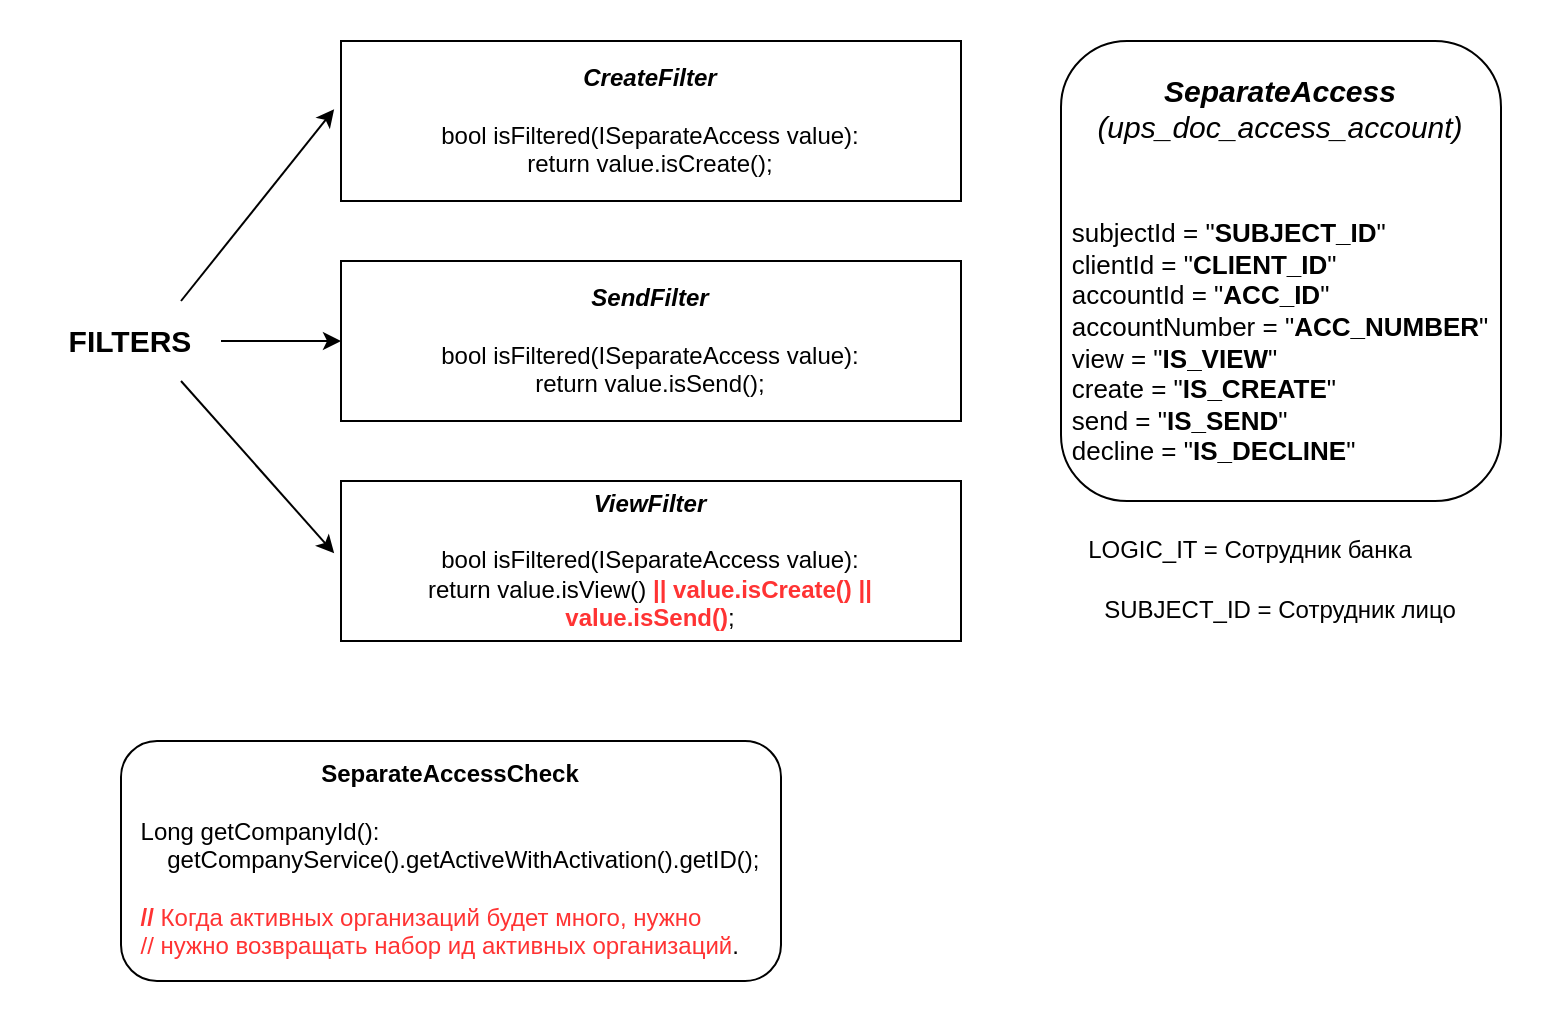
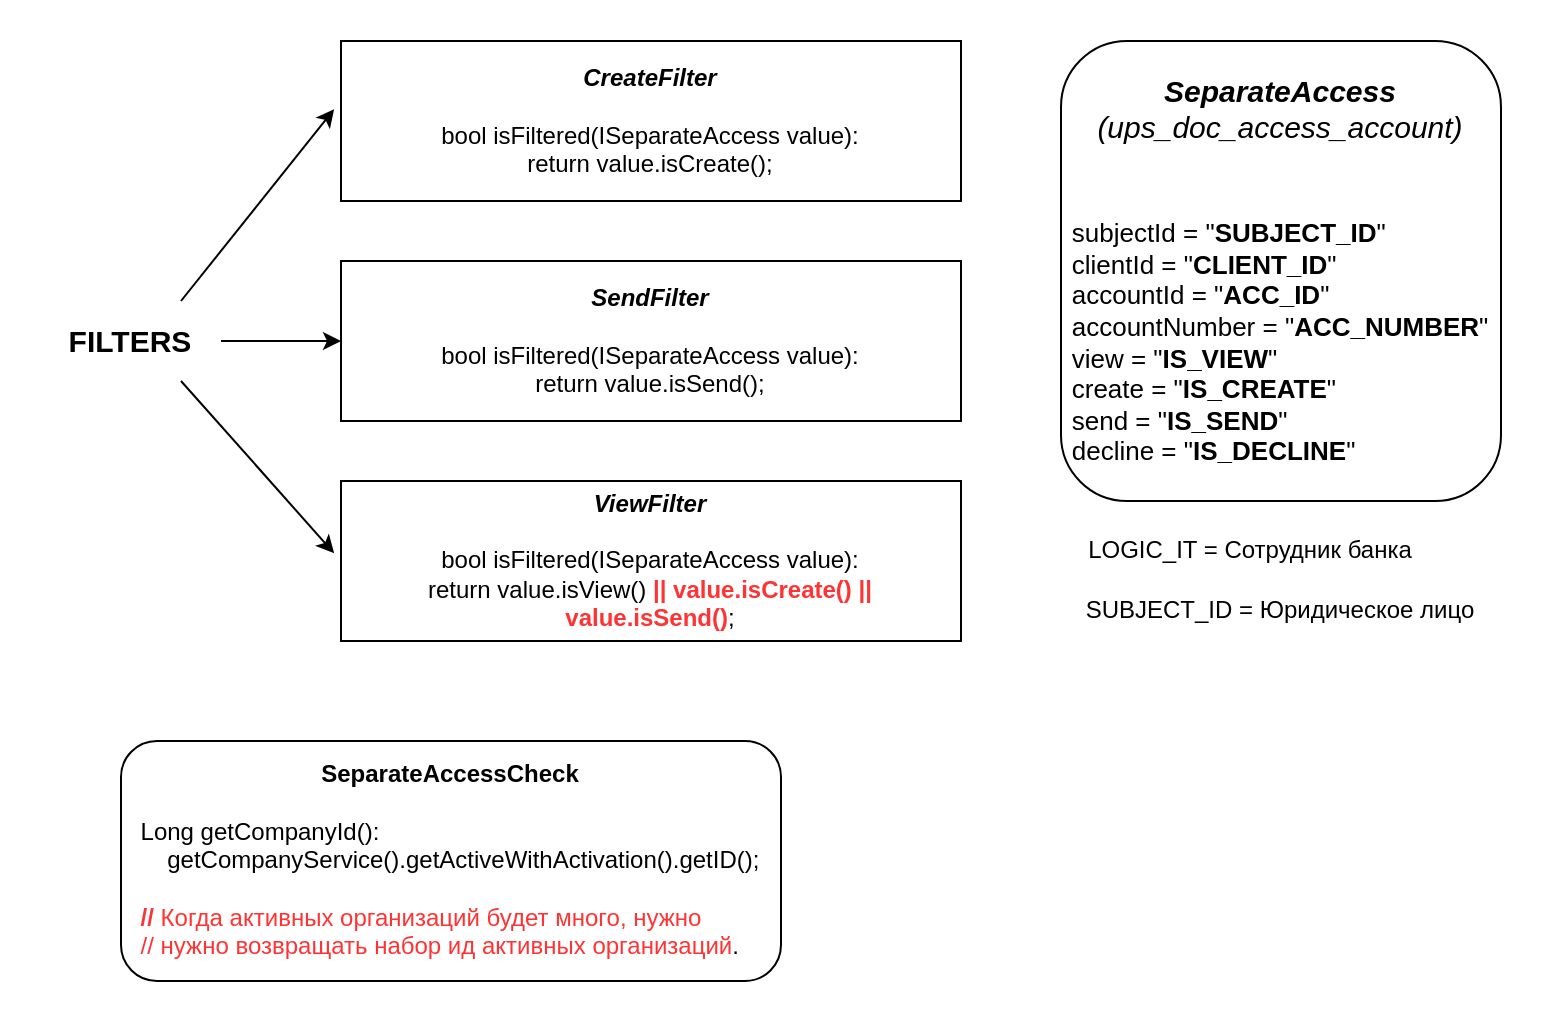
(1281, 611) -> (1281, 611)
